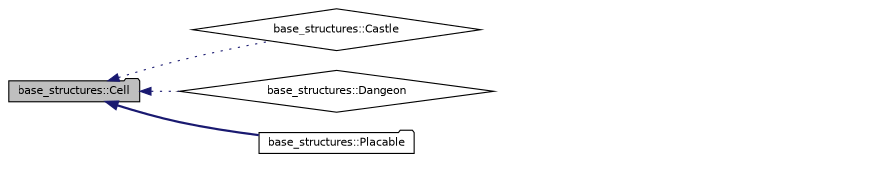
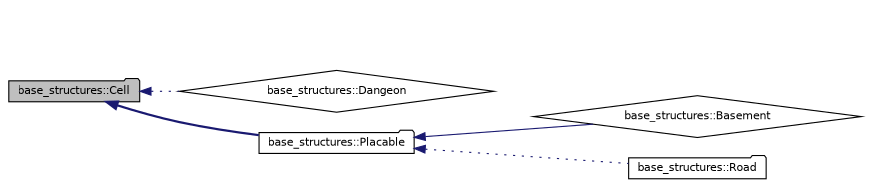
(337, 30) -> none
none -> (697, 117)
none -> (697, 168)
